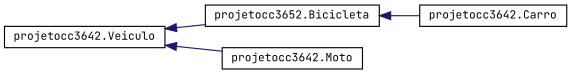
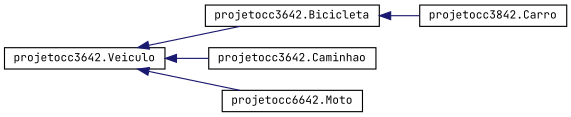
(292, 16) -> (292, 16)
(493, 16) -> (493, 16)
none -> (292, 58)
(292, 58) -> (292, 101)
